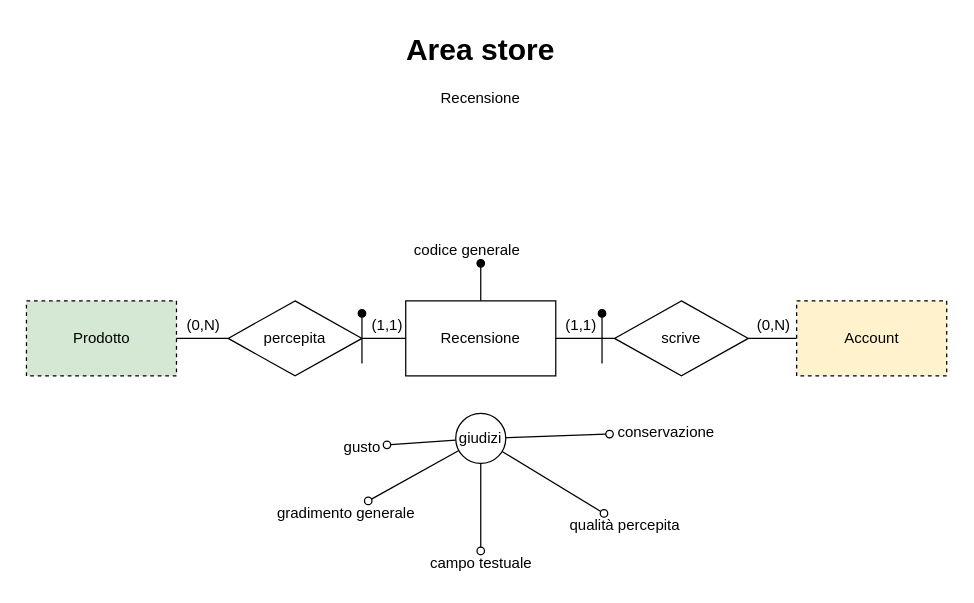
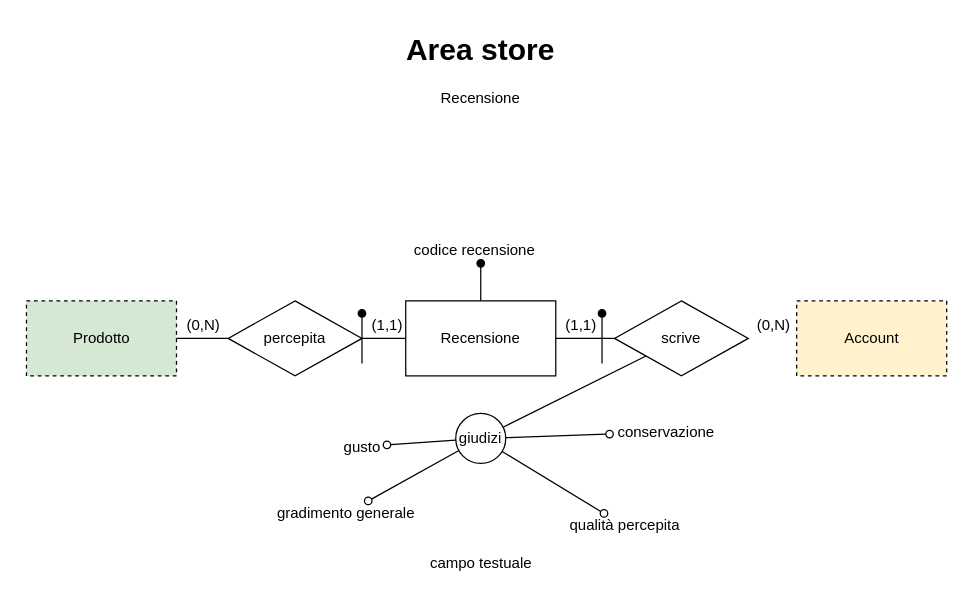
(472, 251) -> (480, 251)
(772, 338) -> (575, 391)
(481, 504) -> none
